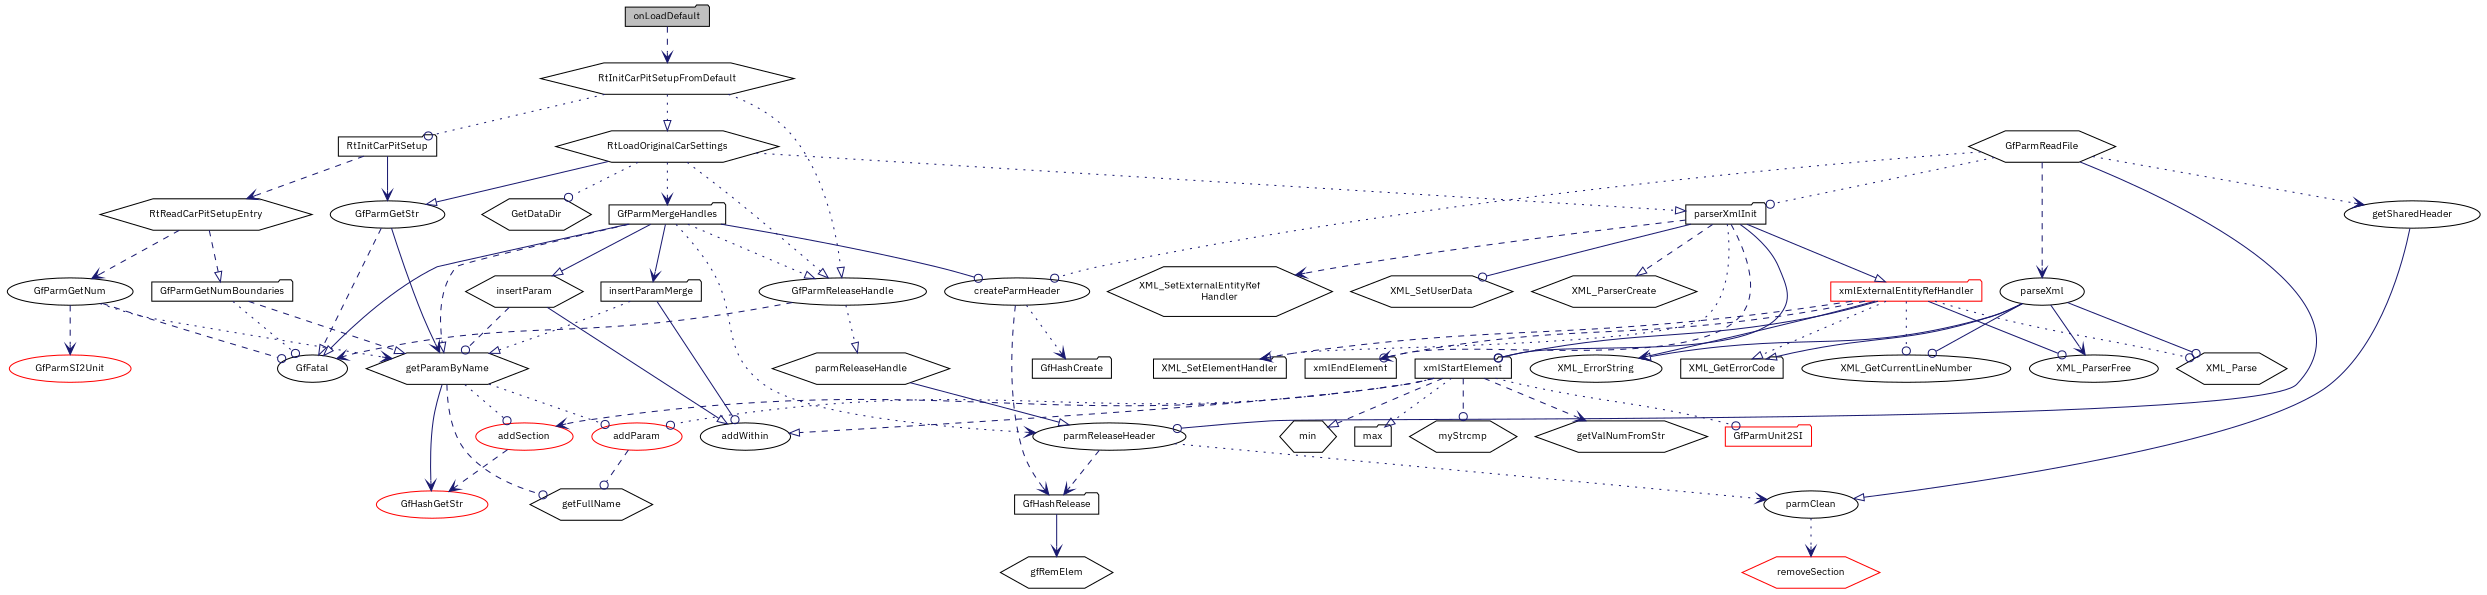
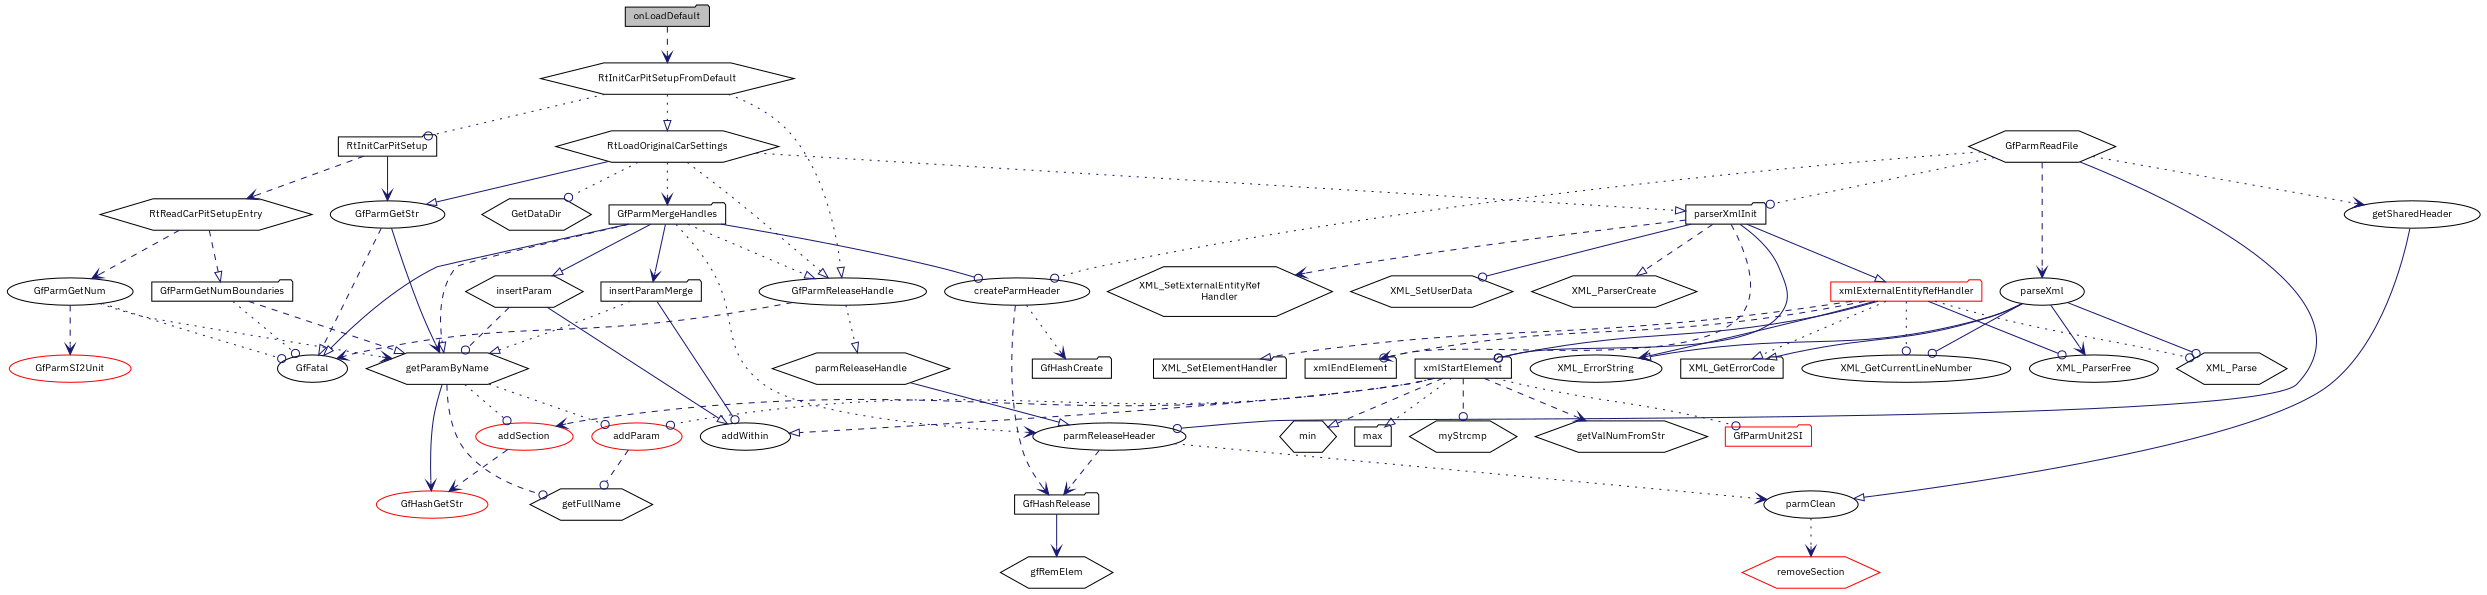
(190, 331) -> (190, 331)
(1552, 341) -> none
